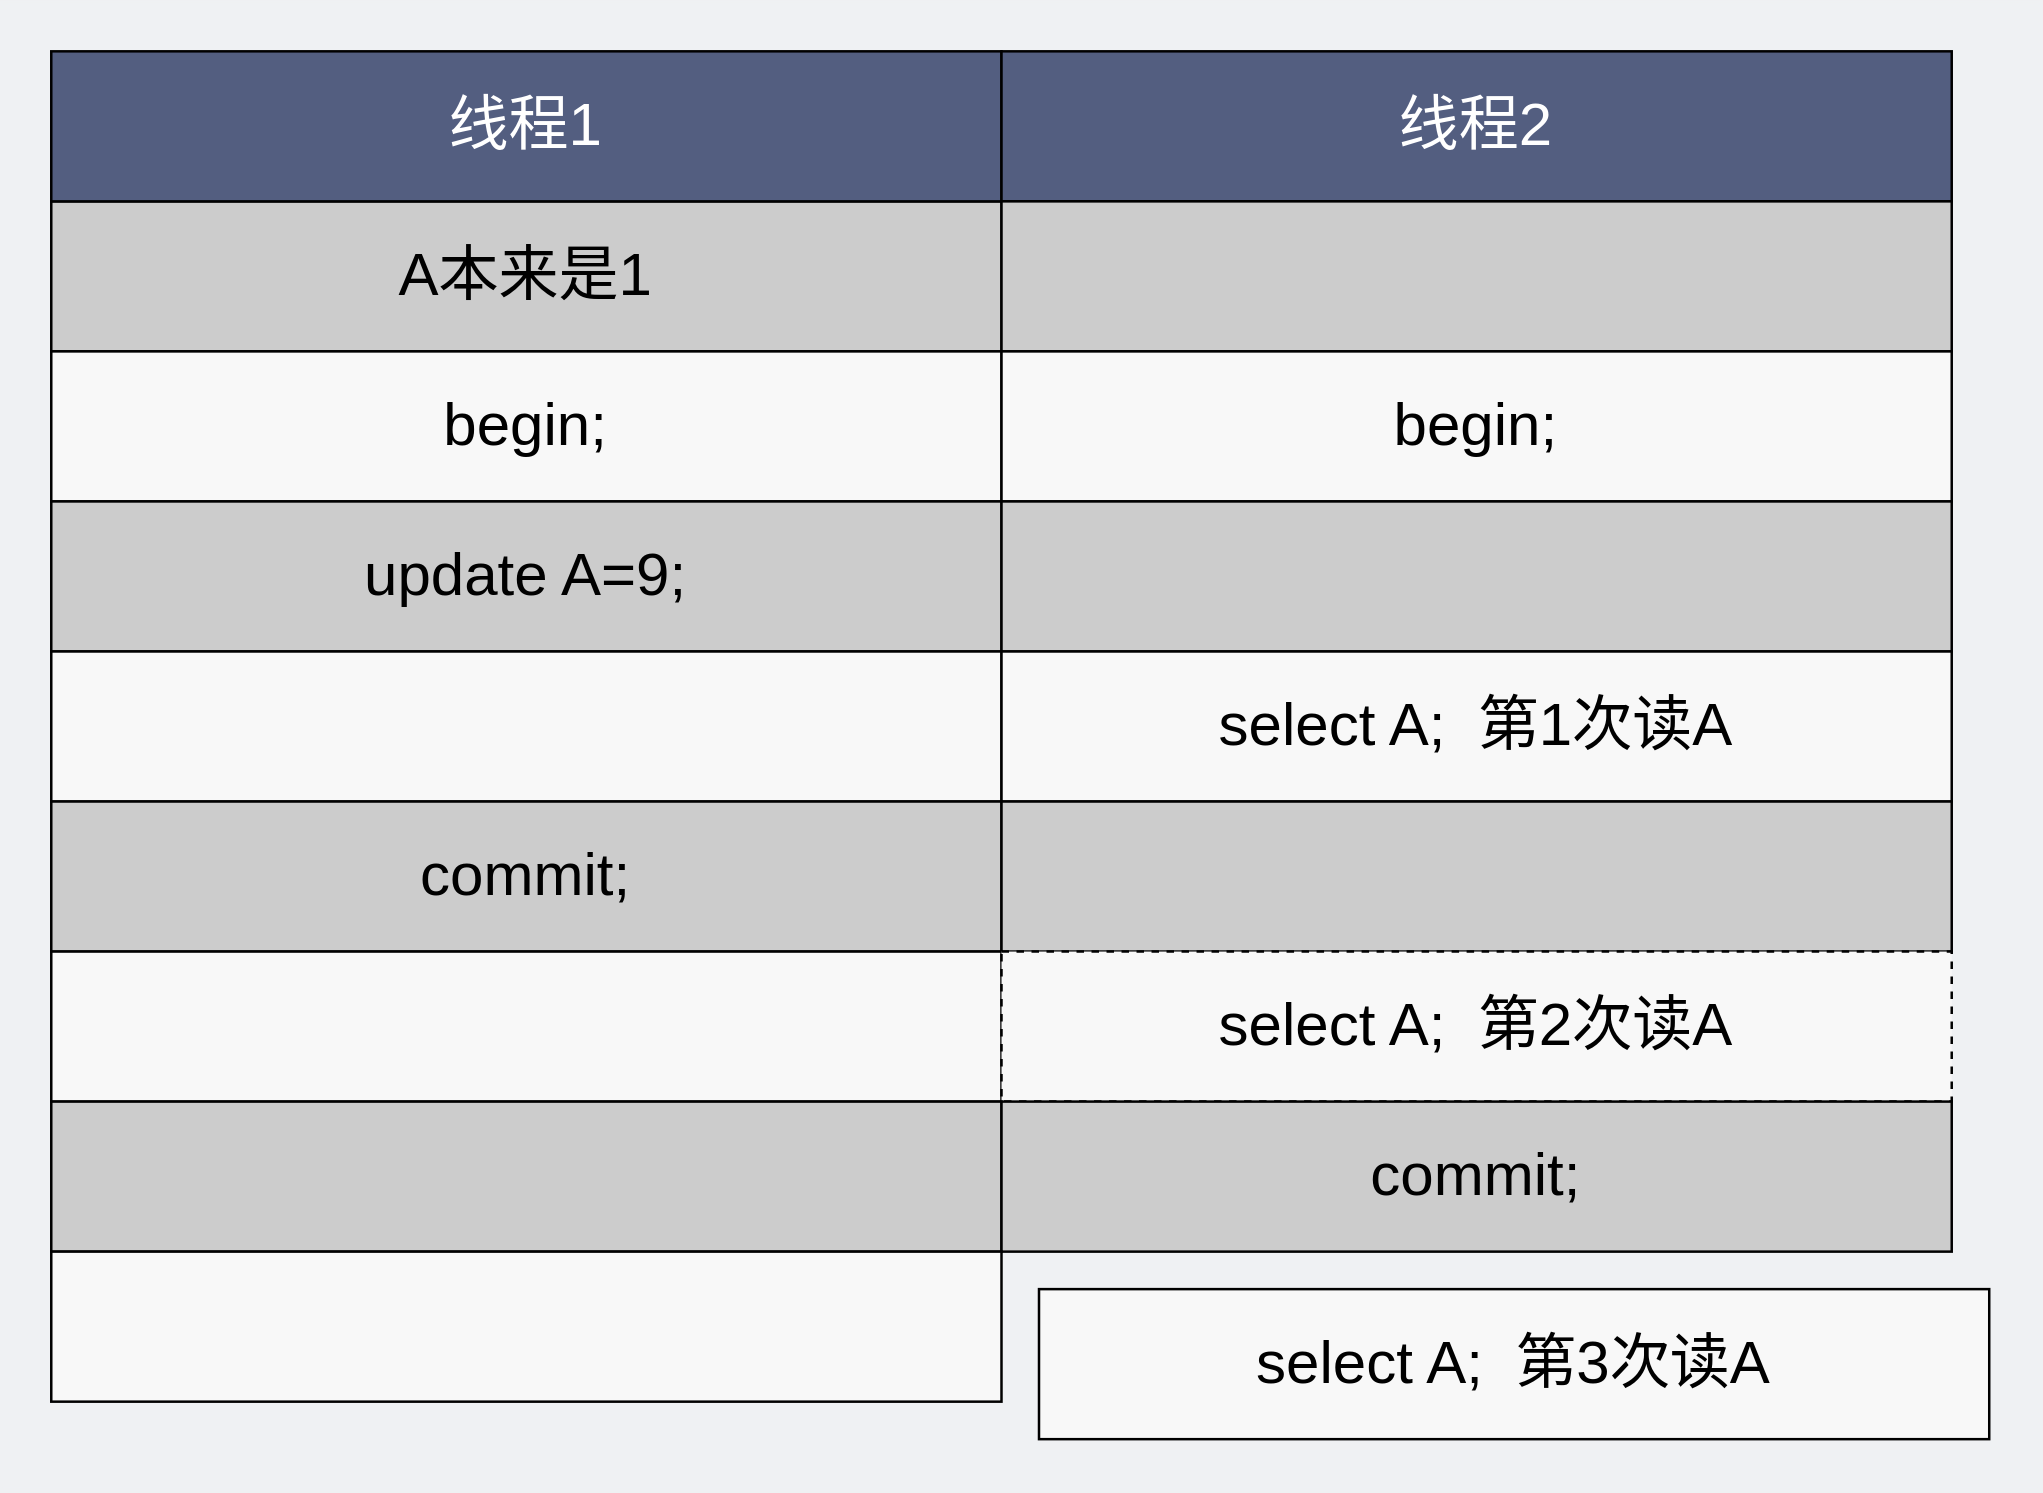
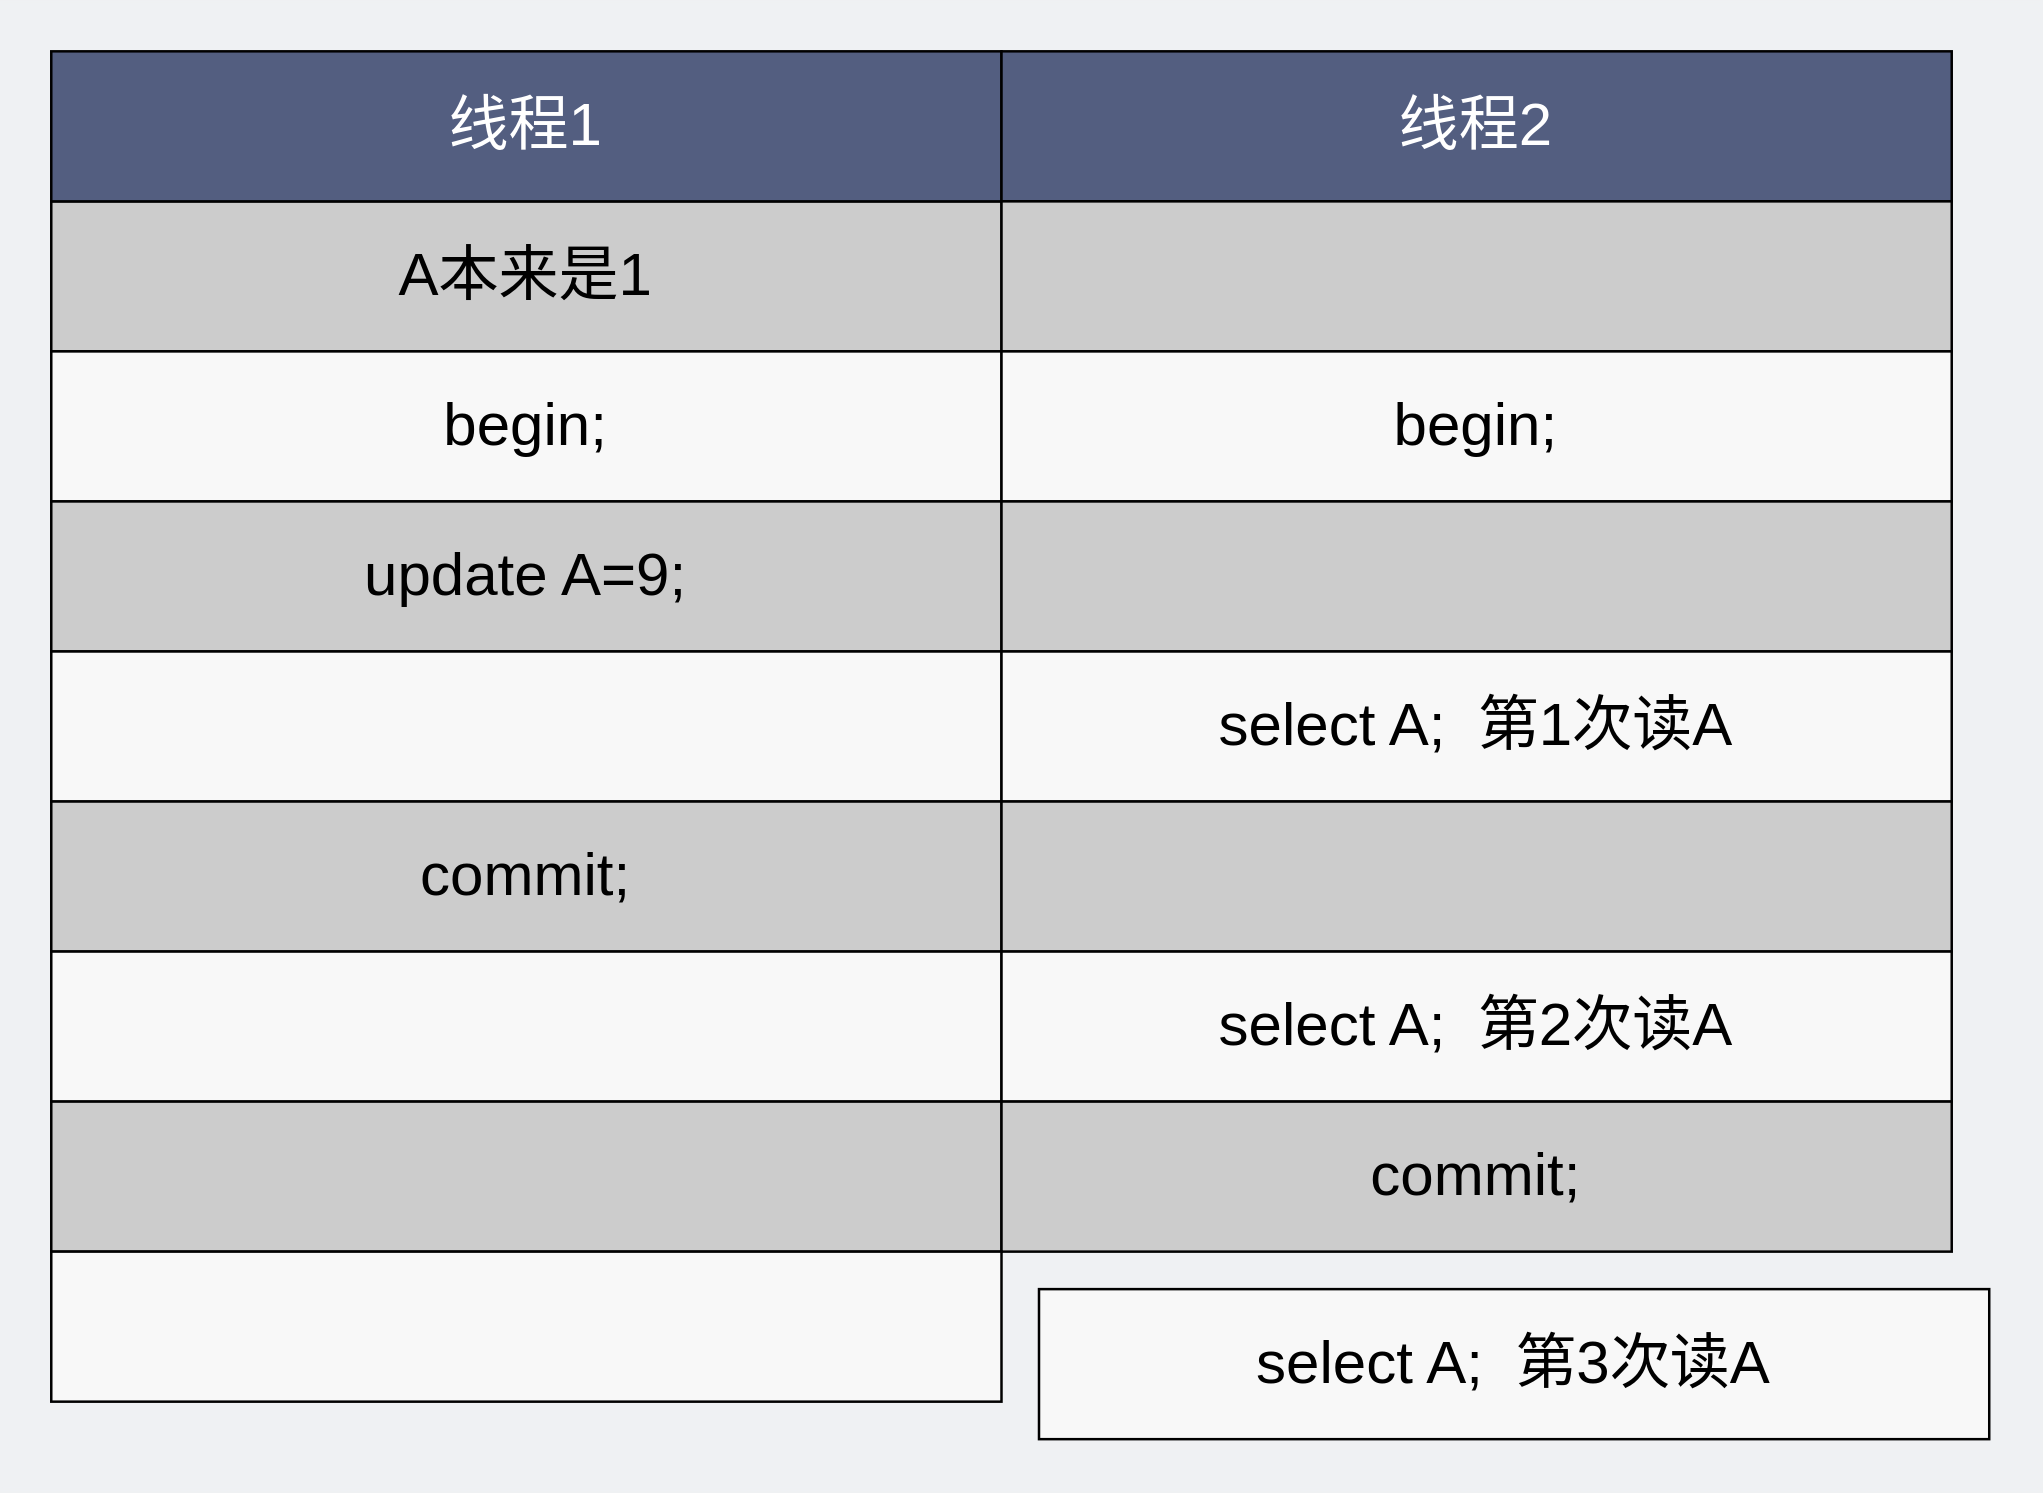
(1476, 1026) -> (1476, 1026)
